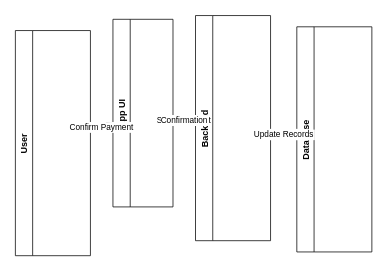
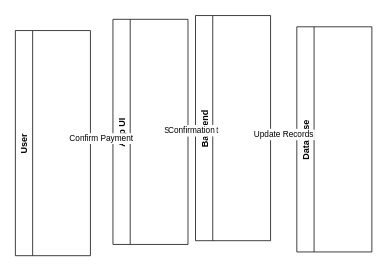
(143, 113) -> (150, 132)
